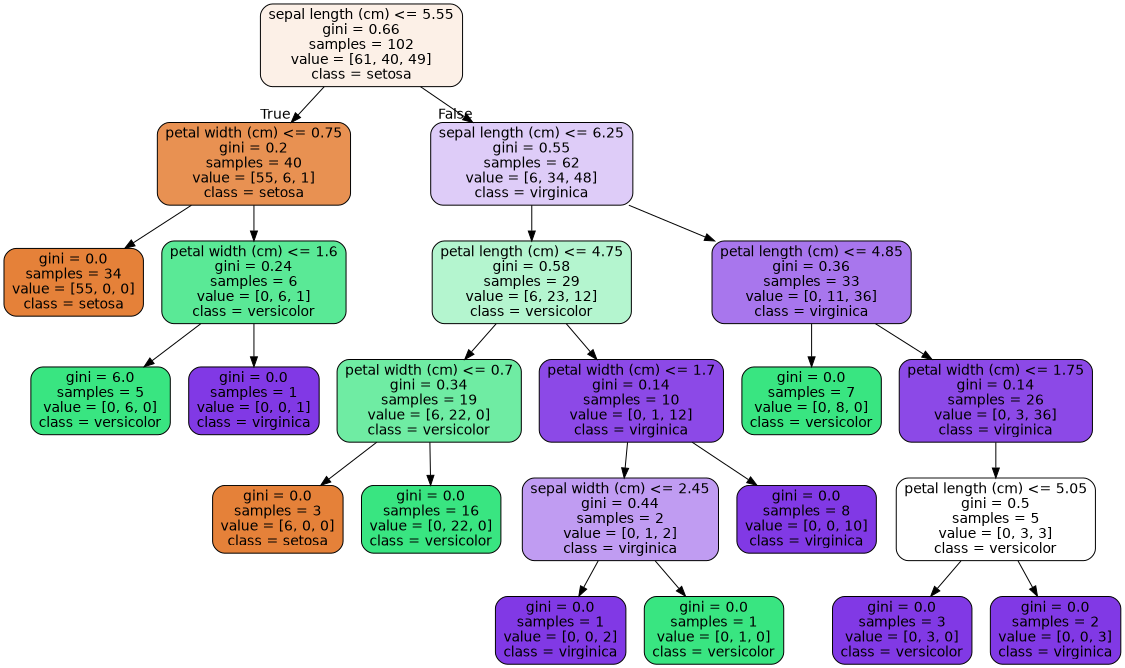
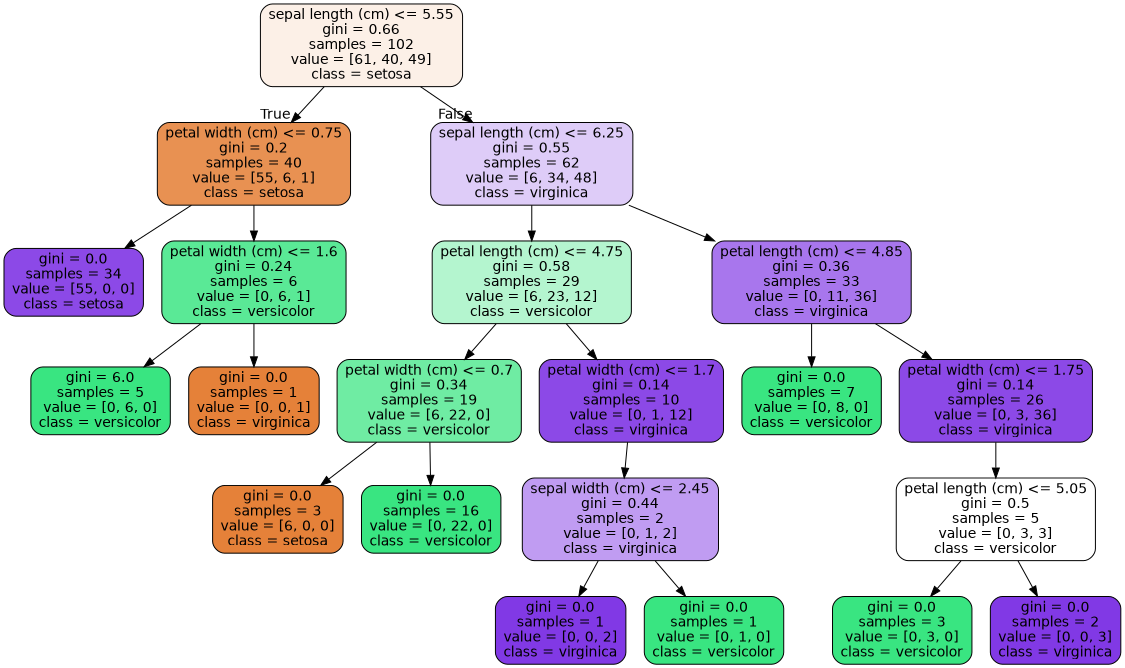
(74, 282) -> (74, 282)
(254, 401) -> (254, 401)
(807, 519) -> none
(902, 630) -> (902, 630)
